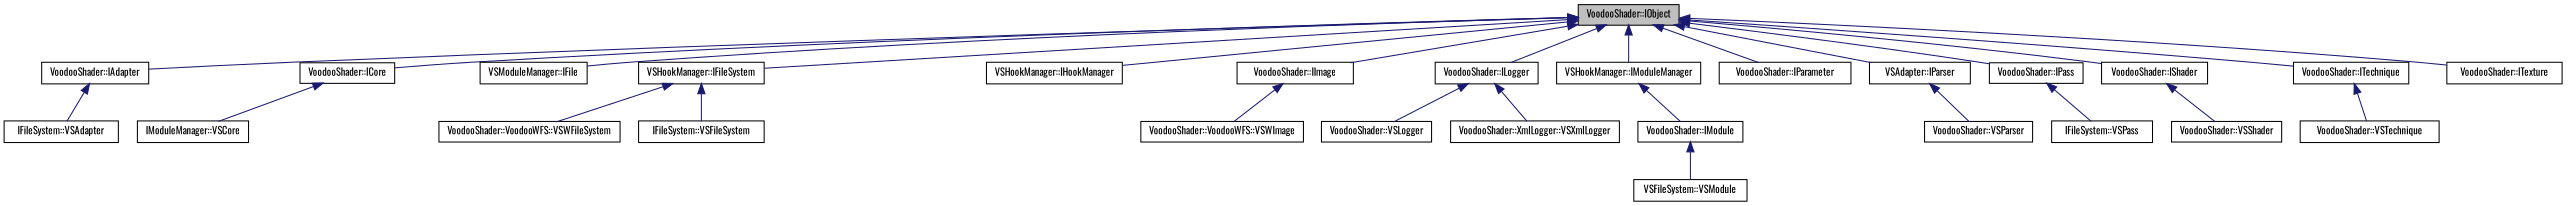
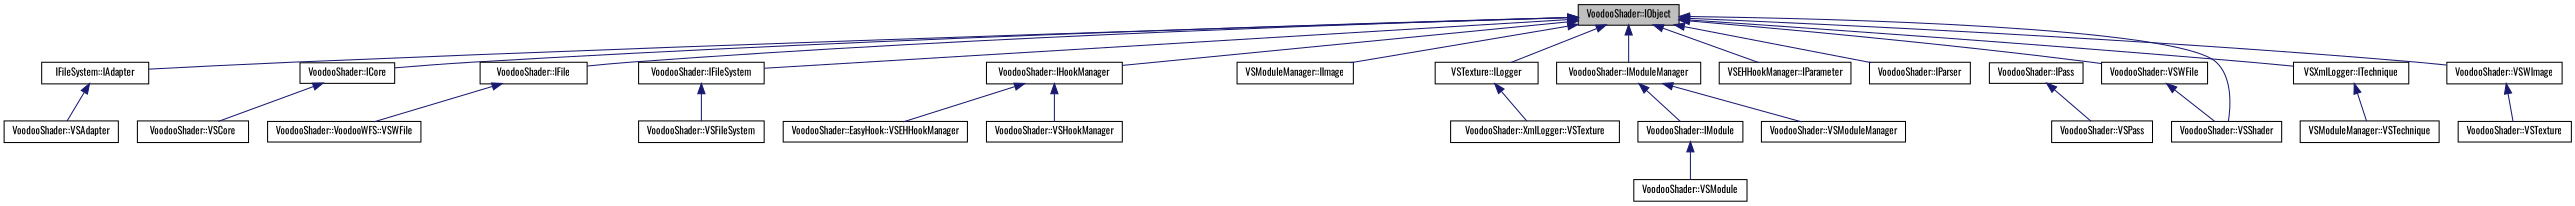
(1840, 42) -> (1986, 27)
(95, 73) -> (95, 73)
(534, 73) -> (534, 73)
(701, 73) -> (701, 73)
(1054, 73) -> (1054, 73)
(1295, 73) -> (1295, 73)
(1487, 73) -> (1487, 73)
(1629, 73) -> (1629, 73)
(1785, 73) -> (1785, 73)
(1920, 73) -> (1920, 73)
(2155, 73) -> (2155, 73)
(2351, 73) -> (2351, 73)
(2504, 73) -> (2504, 73)
(61, 132) -> (61, 132)
(193, 132) -> (193, 132)
none -> (344, 132)
(530, 132) -> none
(701, 132) -> (701, 132)
none -> (875, 132)
none -> (1054, 132)
(1222, 132) -> none
(1377, 132) -> none
(1535, 132) -> (1535, 132)
none -> (1833, 132)
(1979, 132) -> none
(2102, 132) -> (2102, 132)
(2370, 132) -> (2370, 132)
none -> (2515, 132)
(1690, 190) -> (1690, 190)
